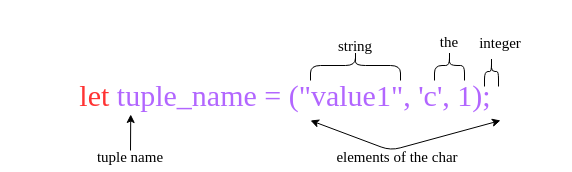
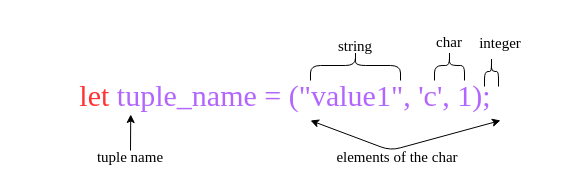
(450, 42) -> (450, 42)
